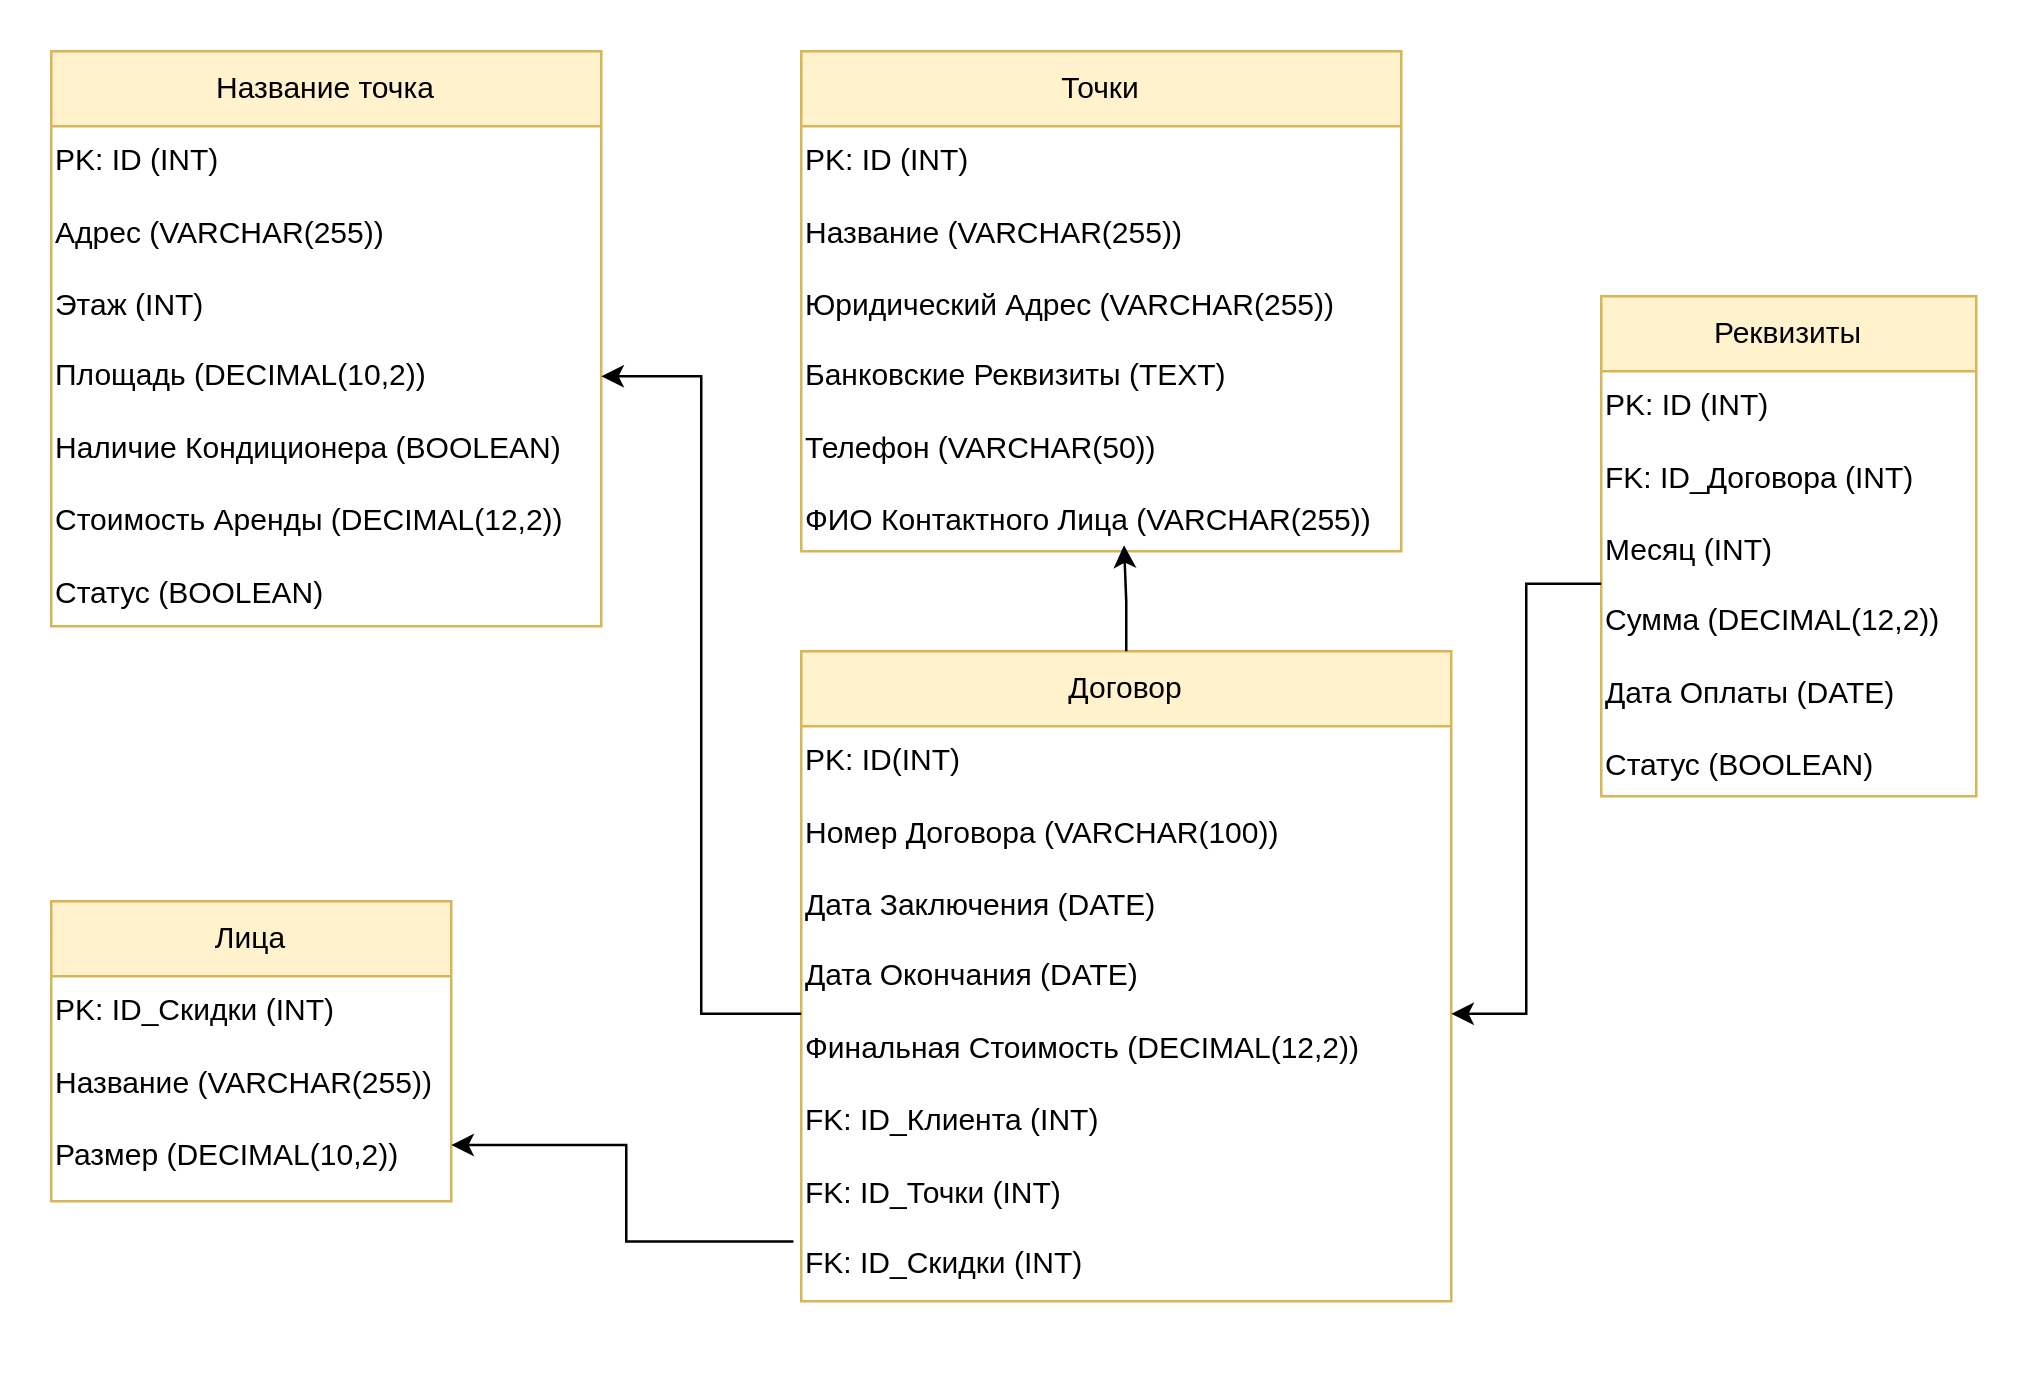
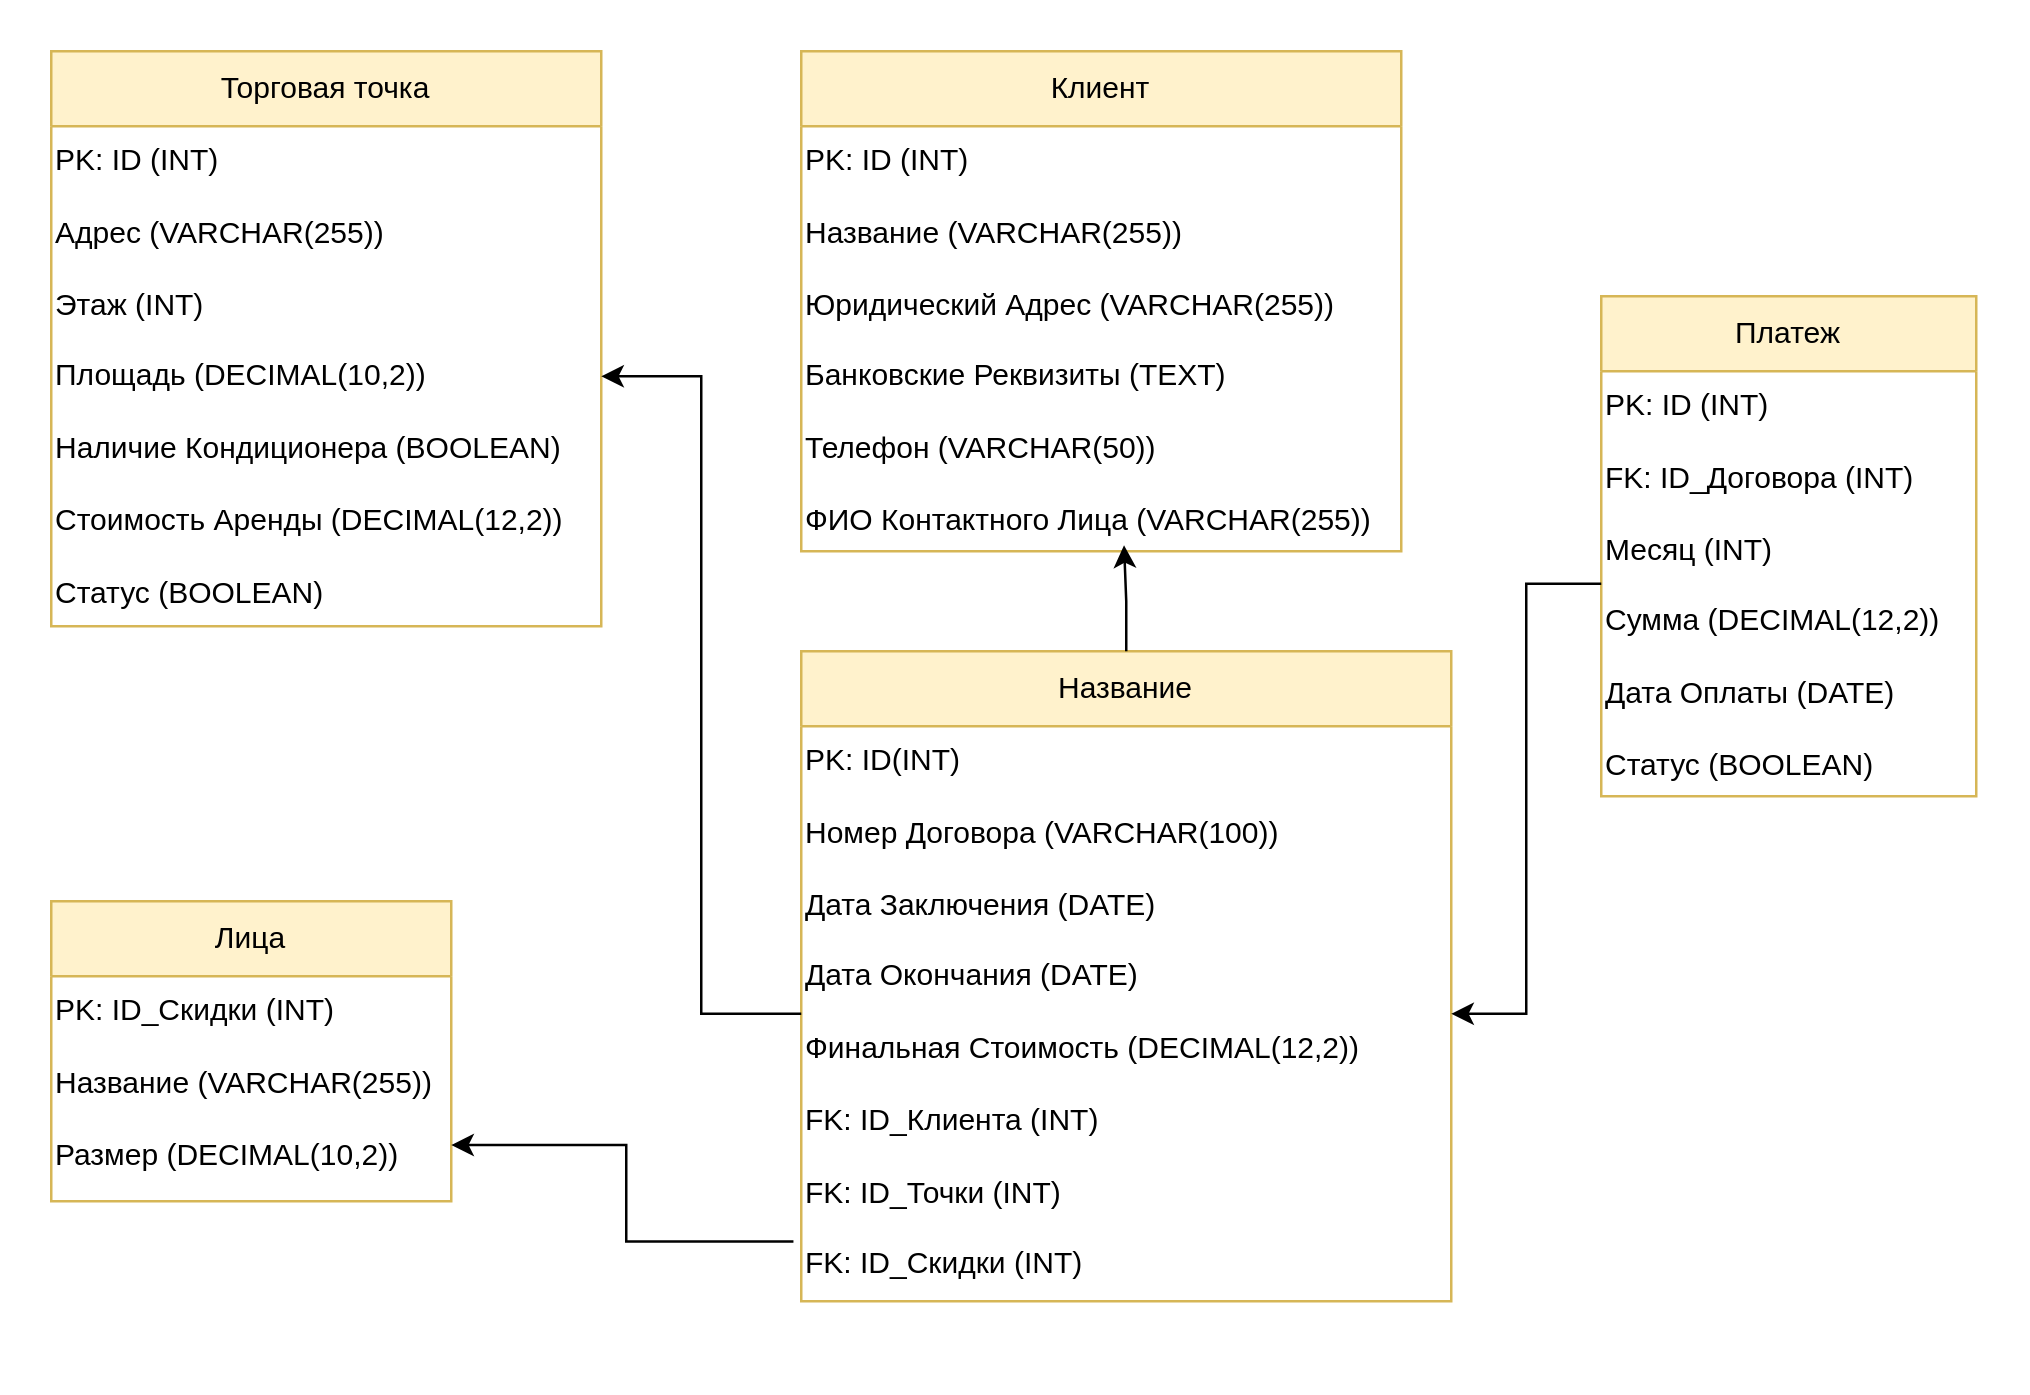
(326, 89) -> (326, 89)
(1101, 89) -> (1101, 89)
(1789, 334) -> (1789, 334)
(1126, 689) -> (1126, 689)
